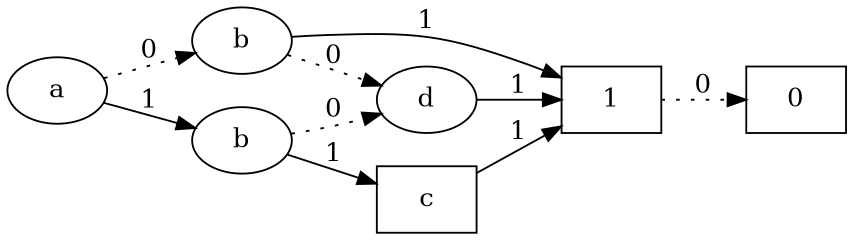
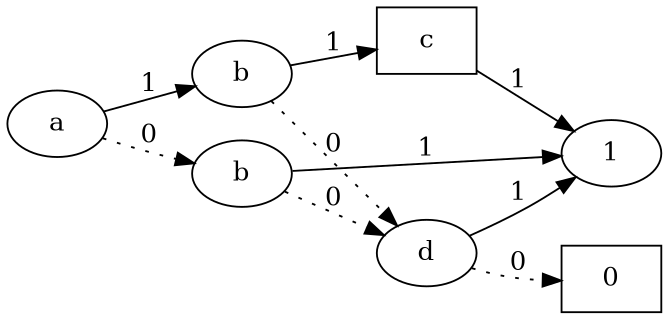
(611, 100) -> (611, 153)
(694, 100) -> (507, 277)
